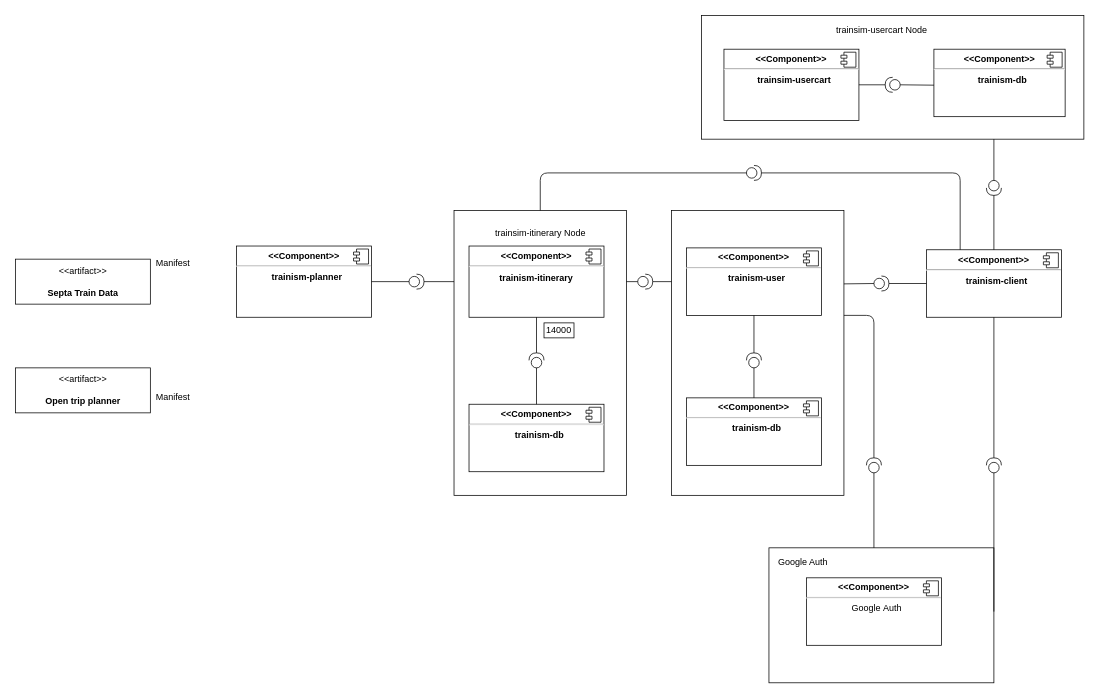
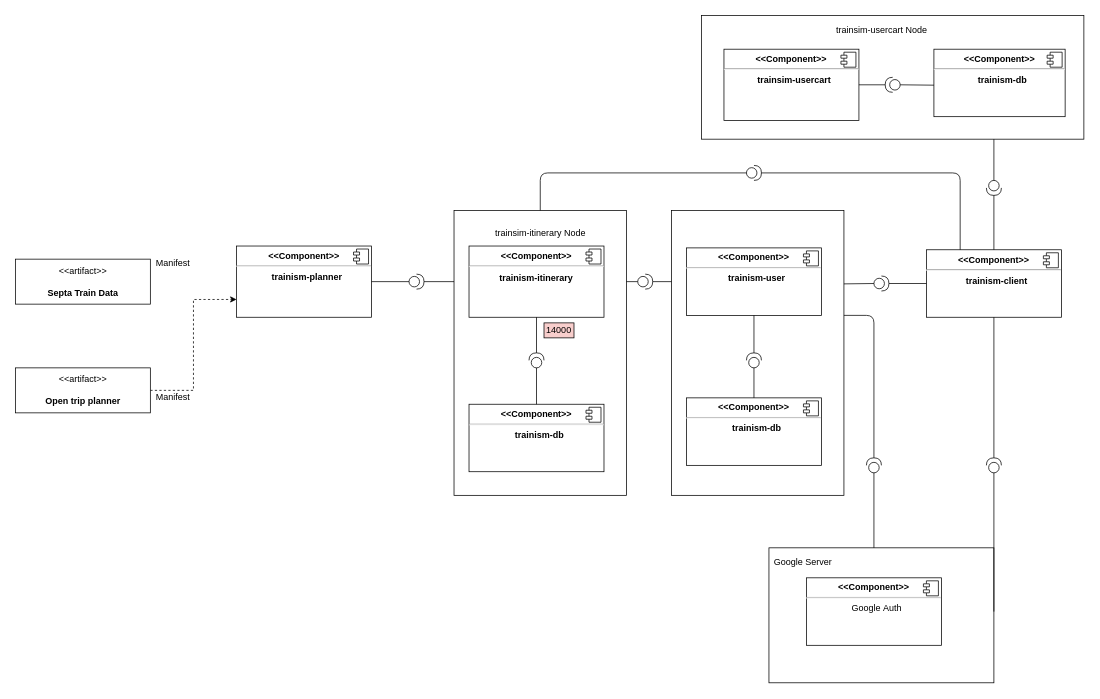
(559, 330) -> (559, 330)
none -> (194, 348)
(803, 563) -> (803, 563)
